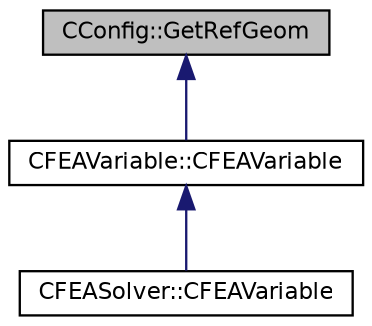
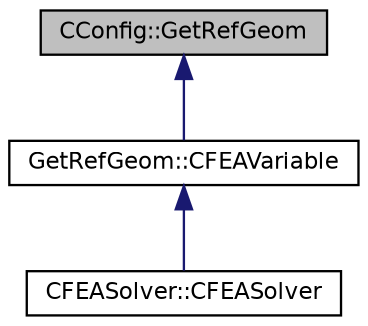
(186, 163) -> (184, 163)
(186, 293) -> (184, 293)
